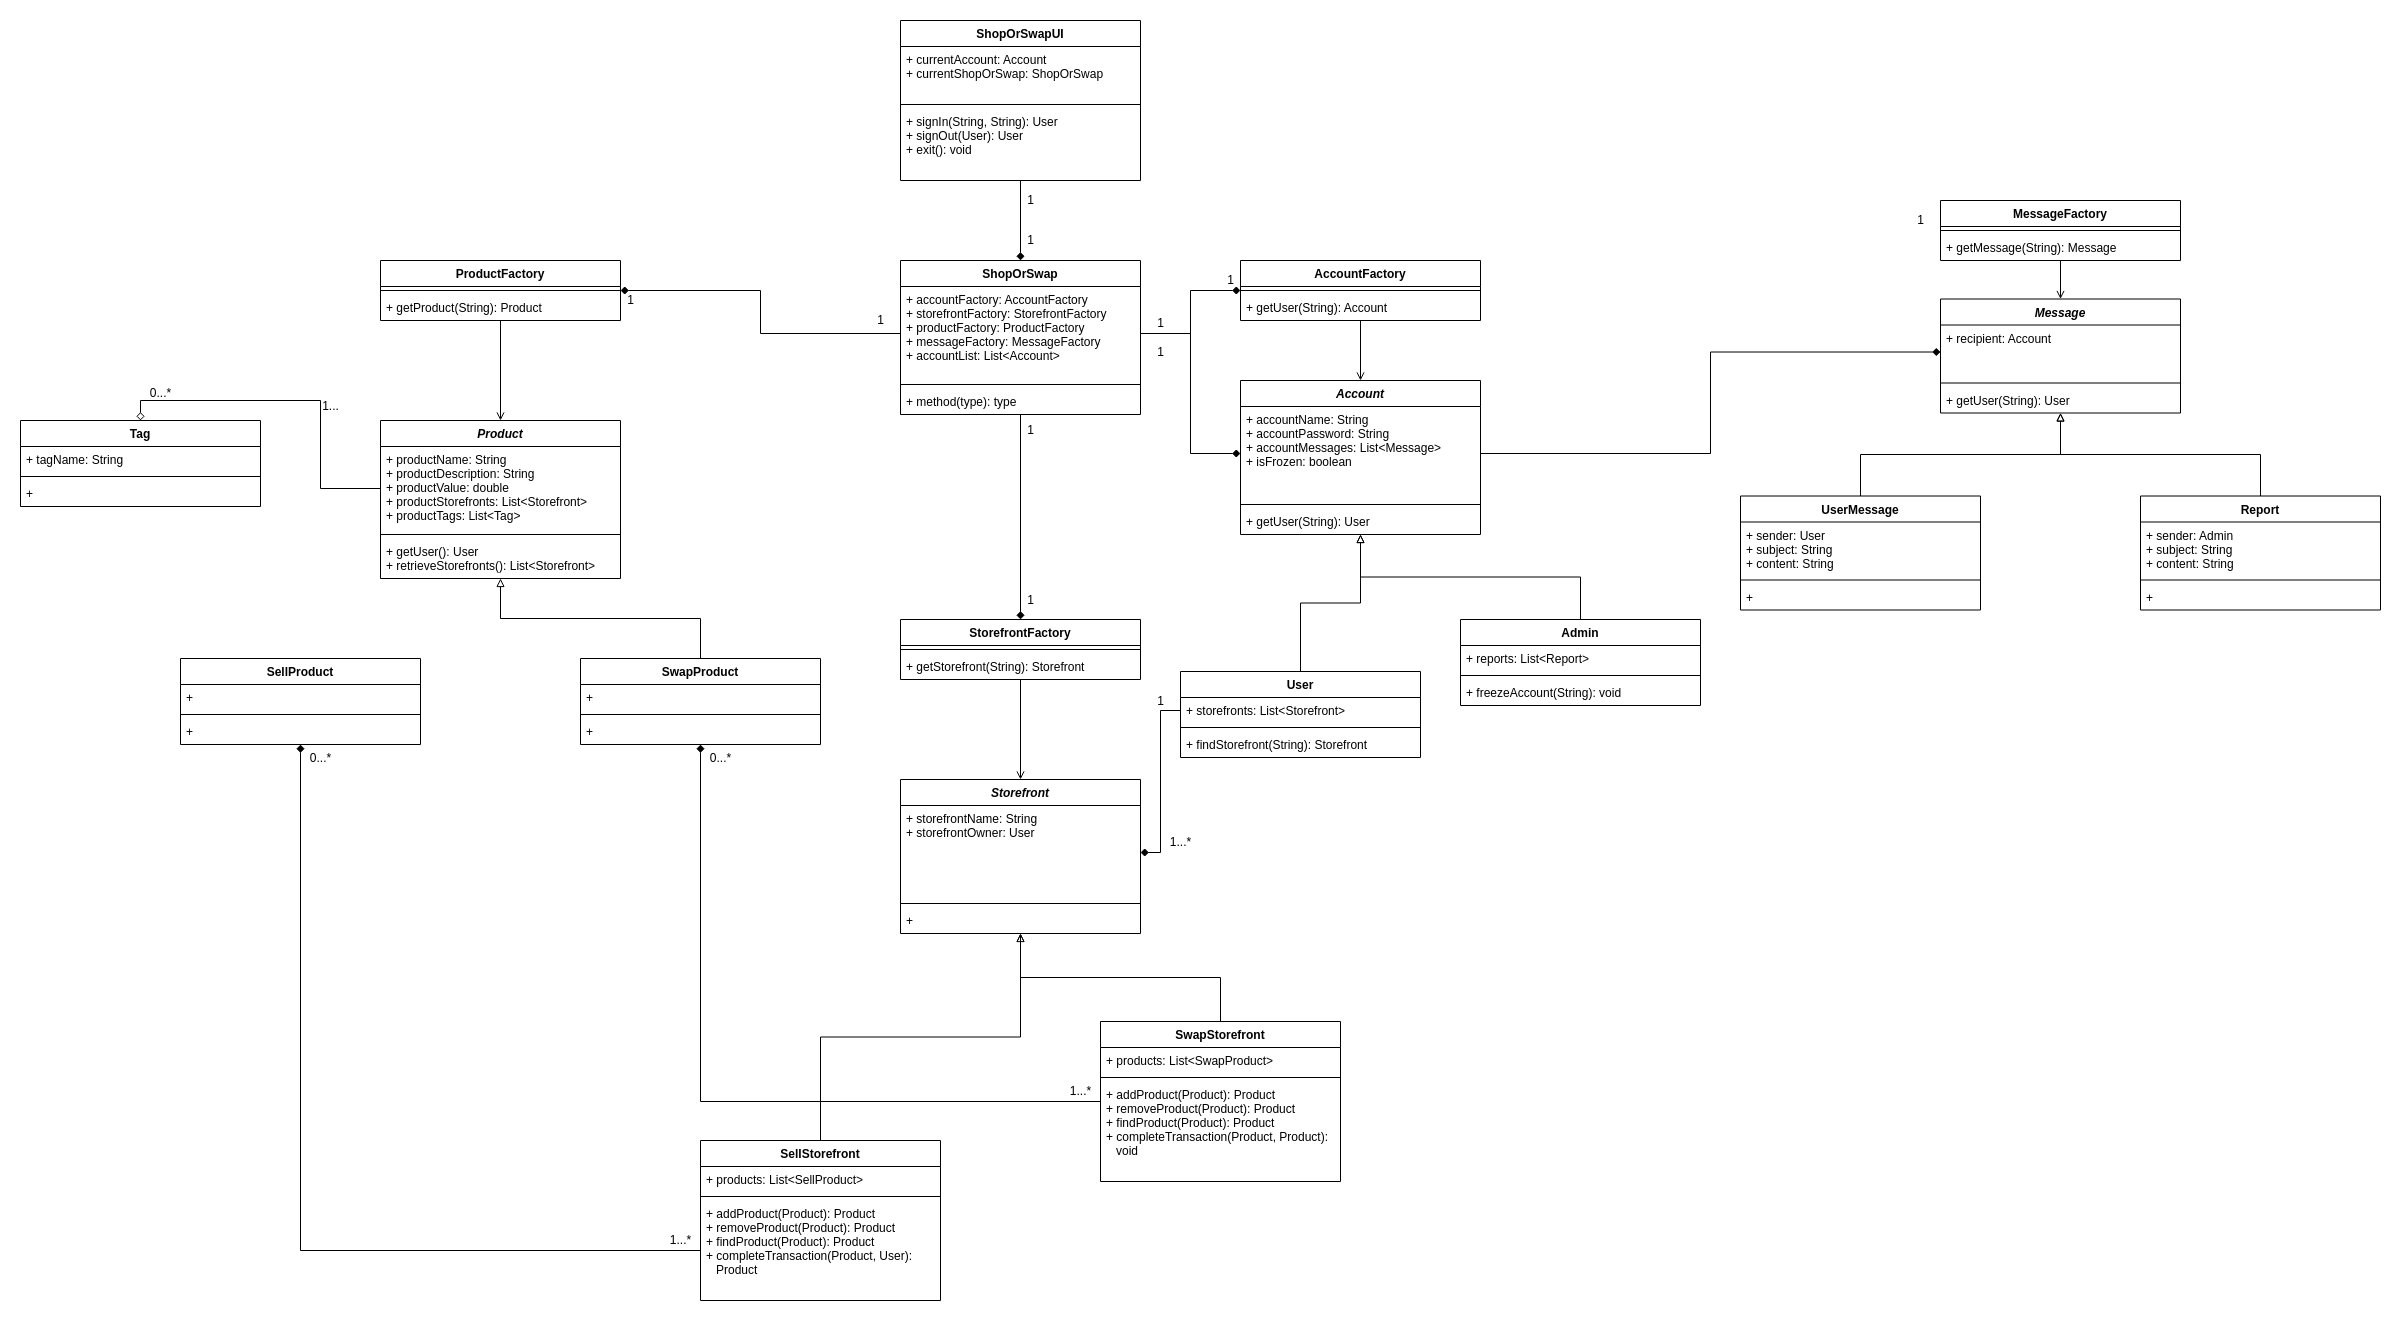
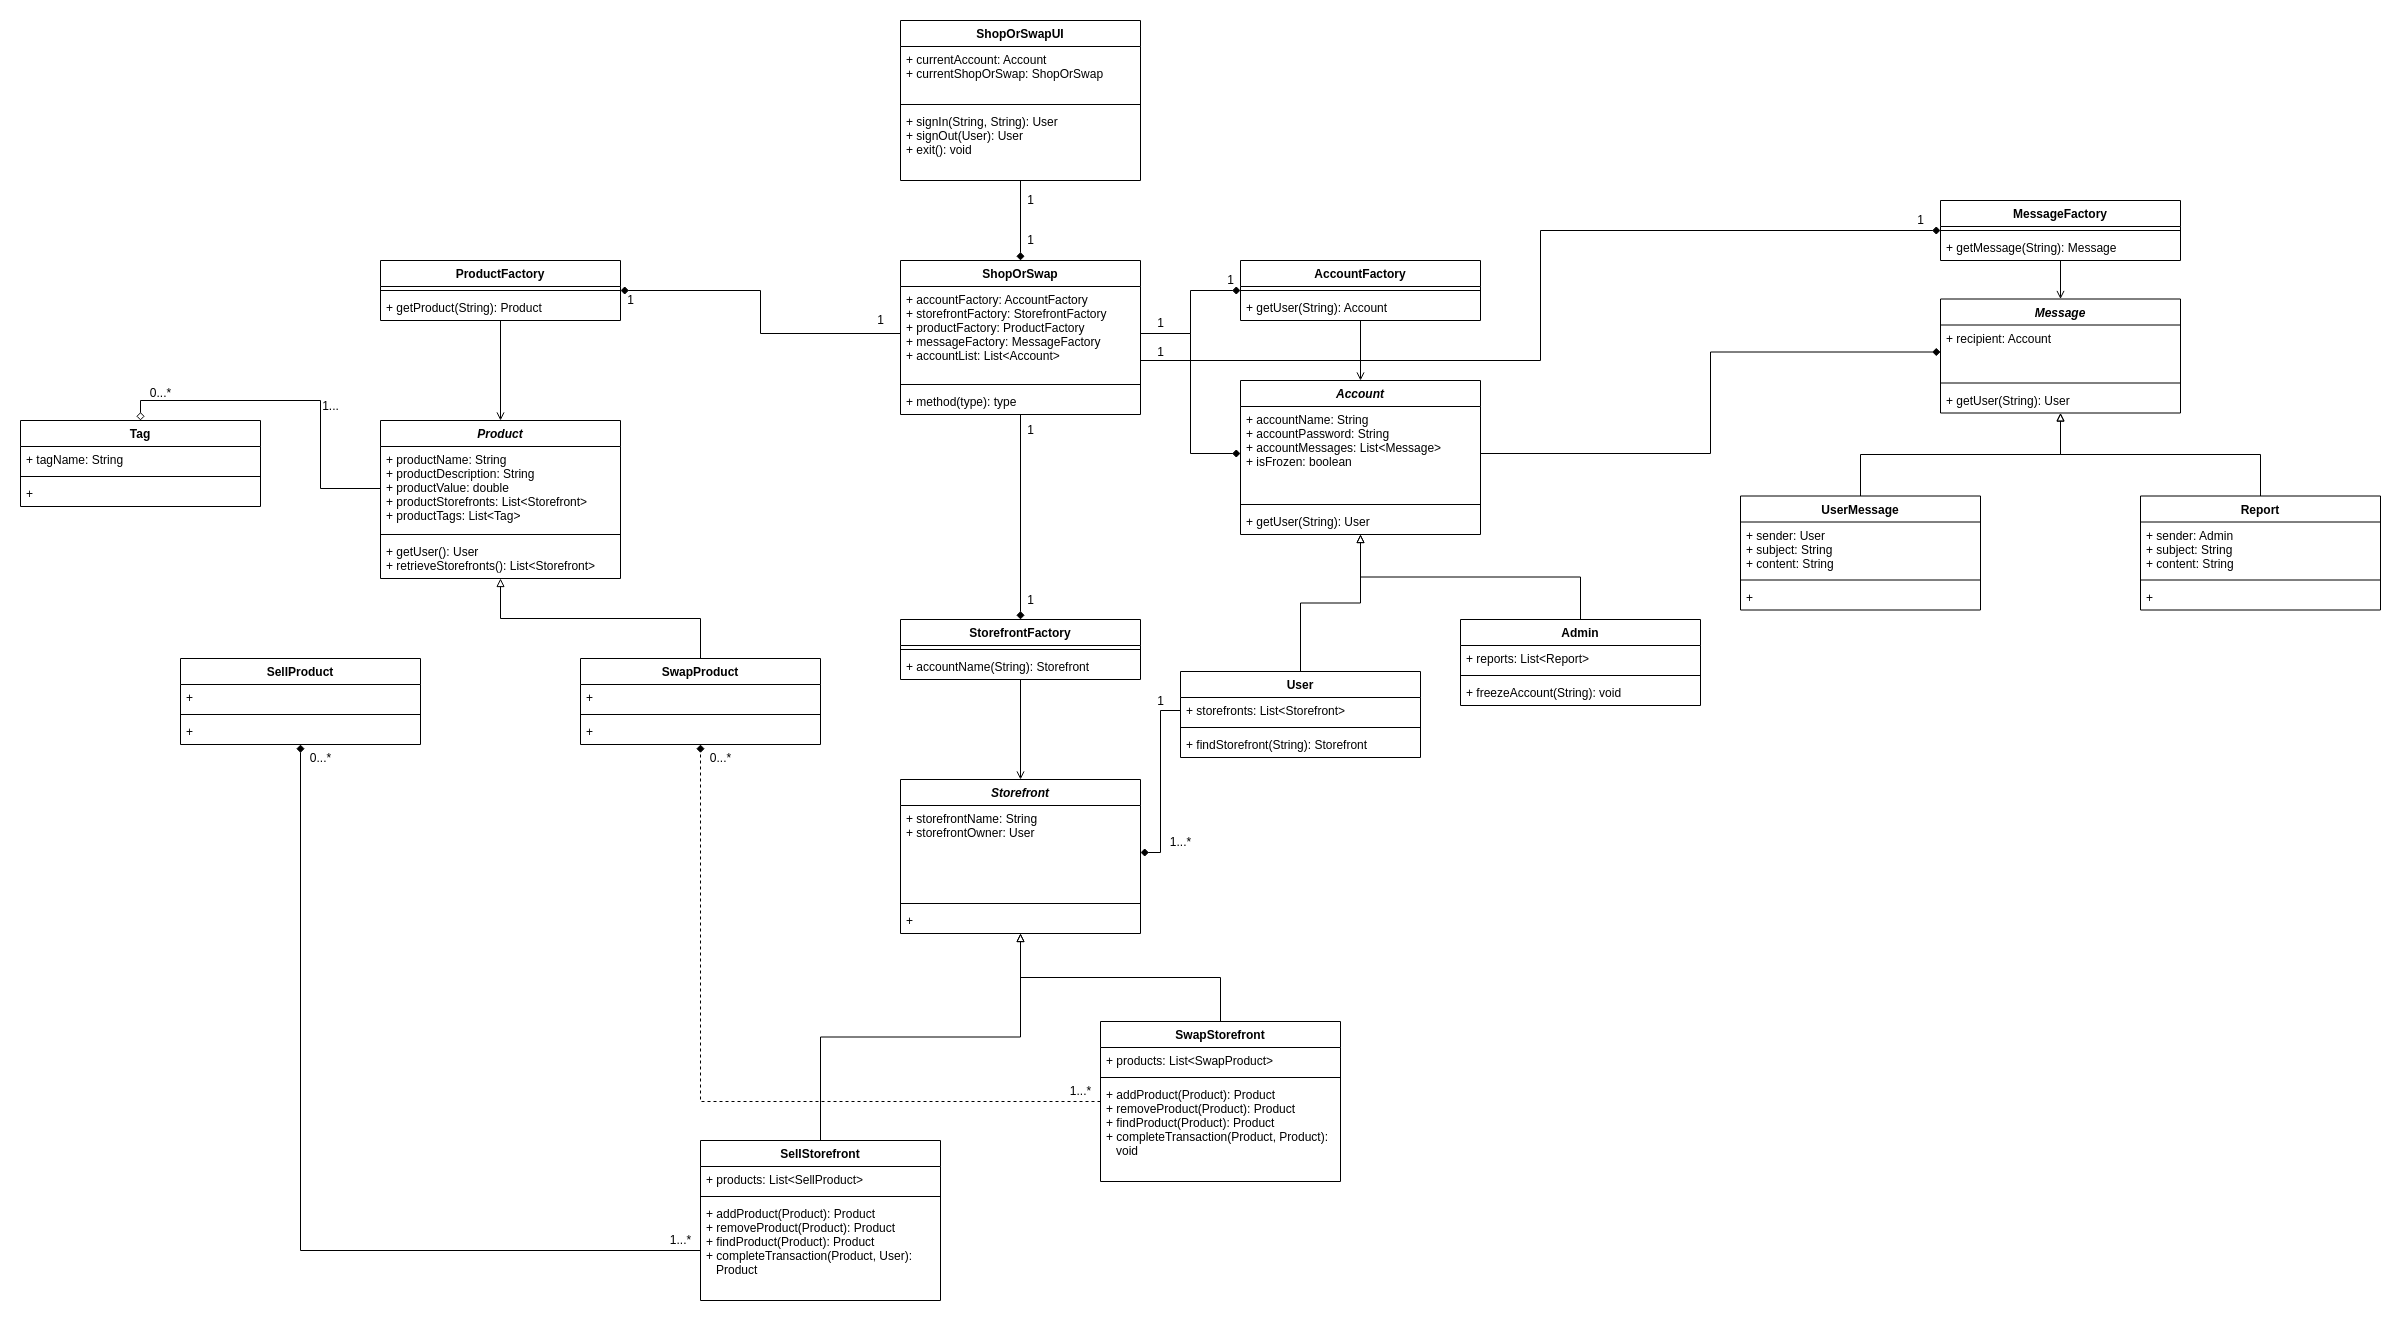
none -> (1541, 300)
(1017, 667) -> (1011, 667)
(1021, 938) -> (821, 1103)
(726, 1102) -> (726, 1102)
